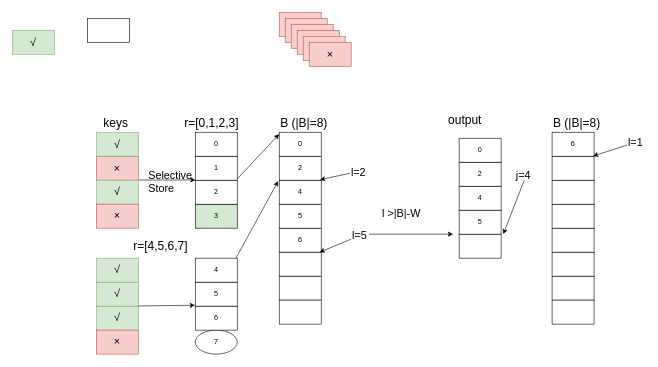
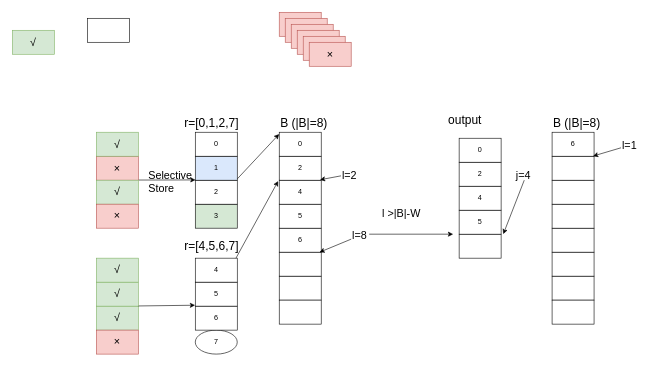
(120, 120) -> none
(204, 120) -> (204, 120)
(639, 141) -> (633, 144)
(216, 168) -> (216, 168)
(362, 171) -> (353, 174)
(358, 234) -> (358, 234)
(165, 243) -> (216, 243)
